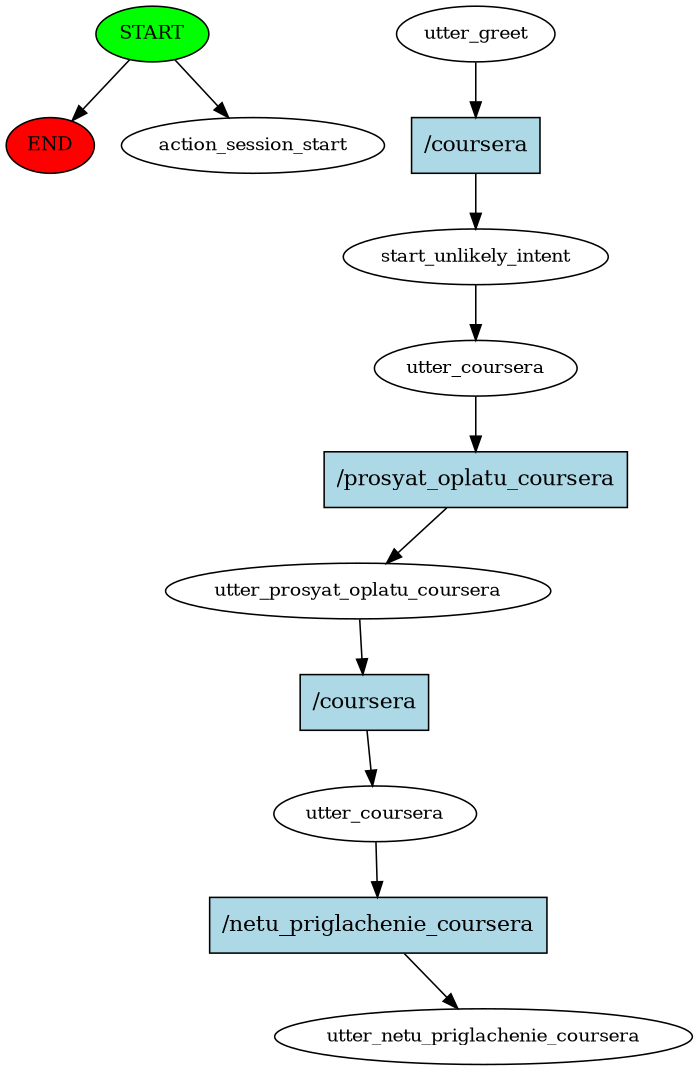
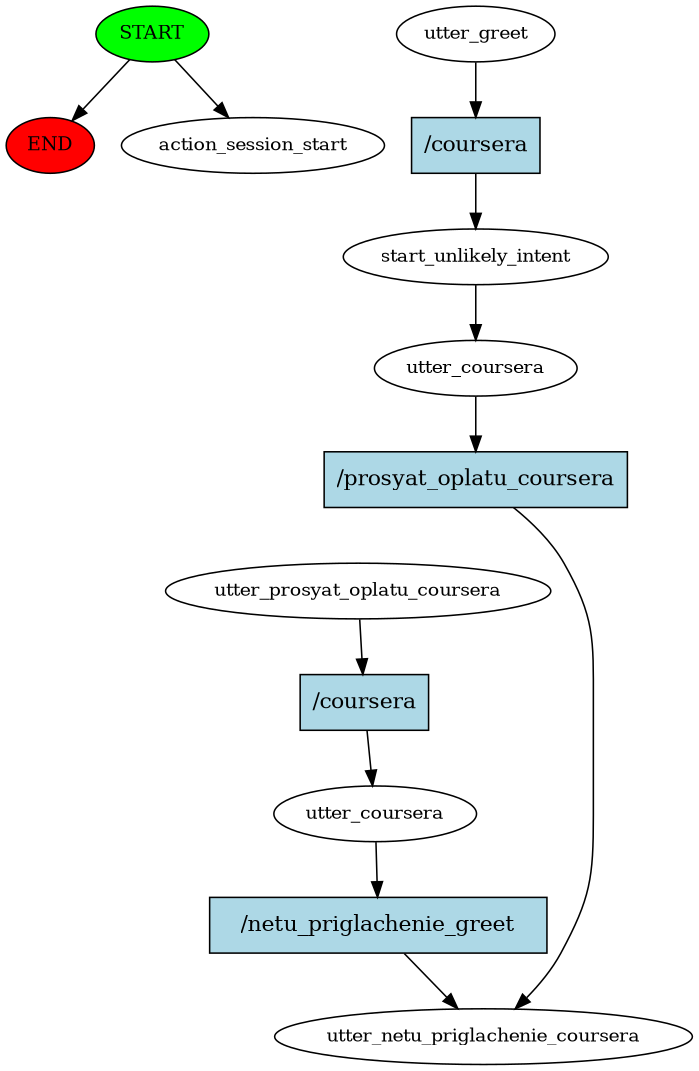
(422, 530) -> (593, 749)
(378, 925) -> (378, 925)
